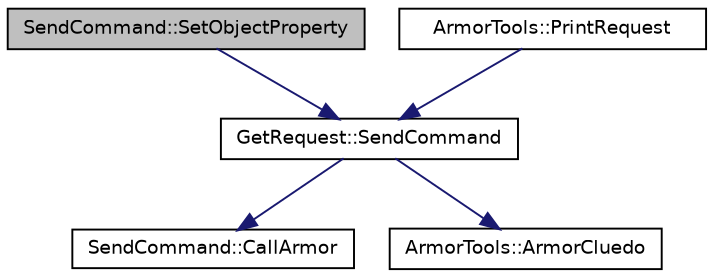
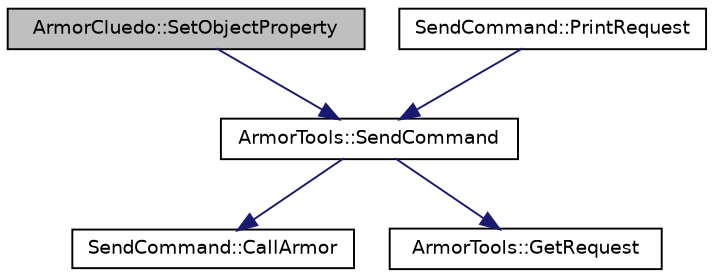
(186, 29) -> (186, 29)
(553, 29) -> (553, 29)
(369, 139) -> (369, 139)
(526, 249) -> (526, 249)
